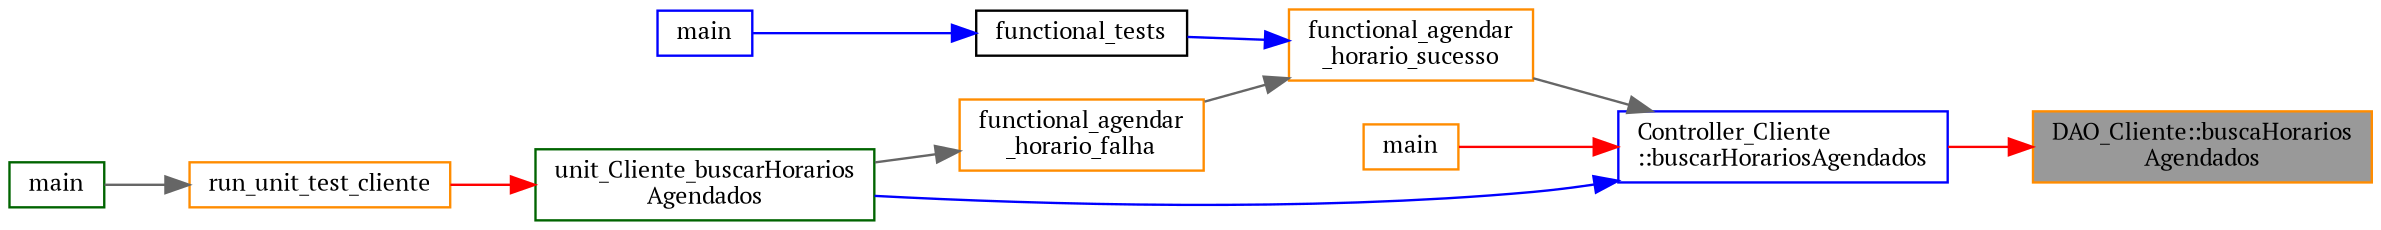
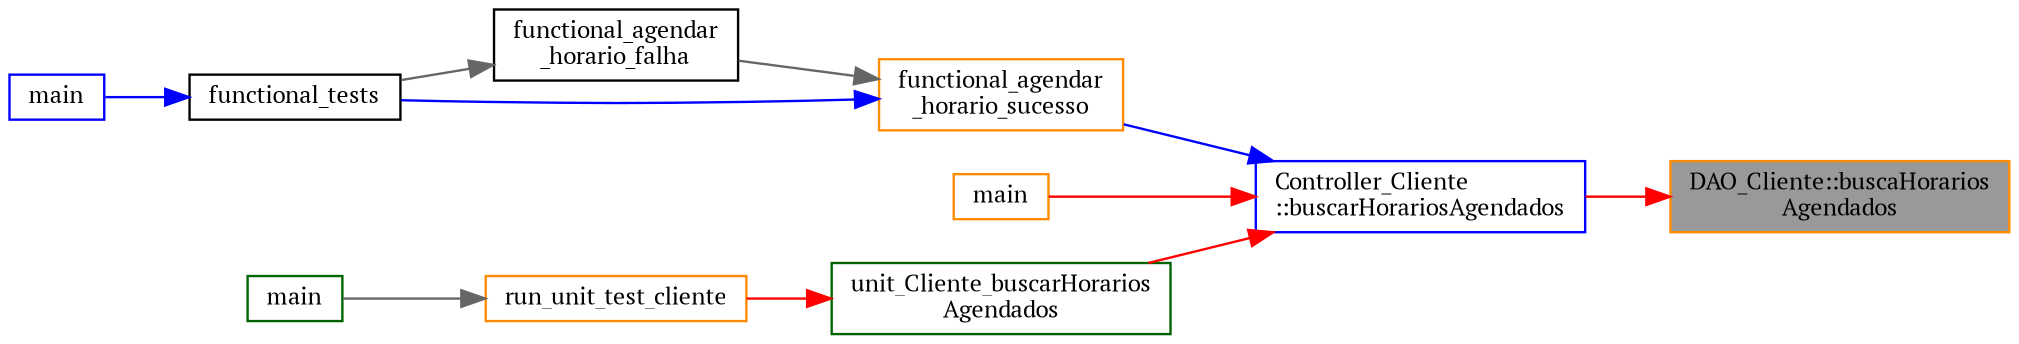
(1581, 92) -> (1187, 140)
(1082, 135) -> (616, 45)
(905, 158) -> (435, 74)
(1235, 205) -> (1199, 250)
